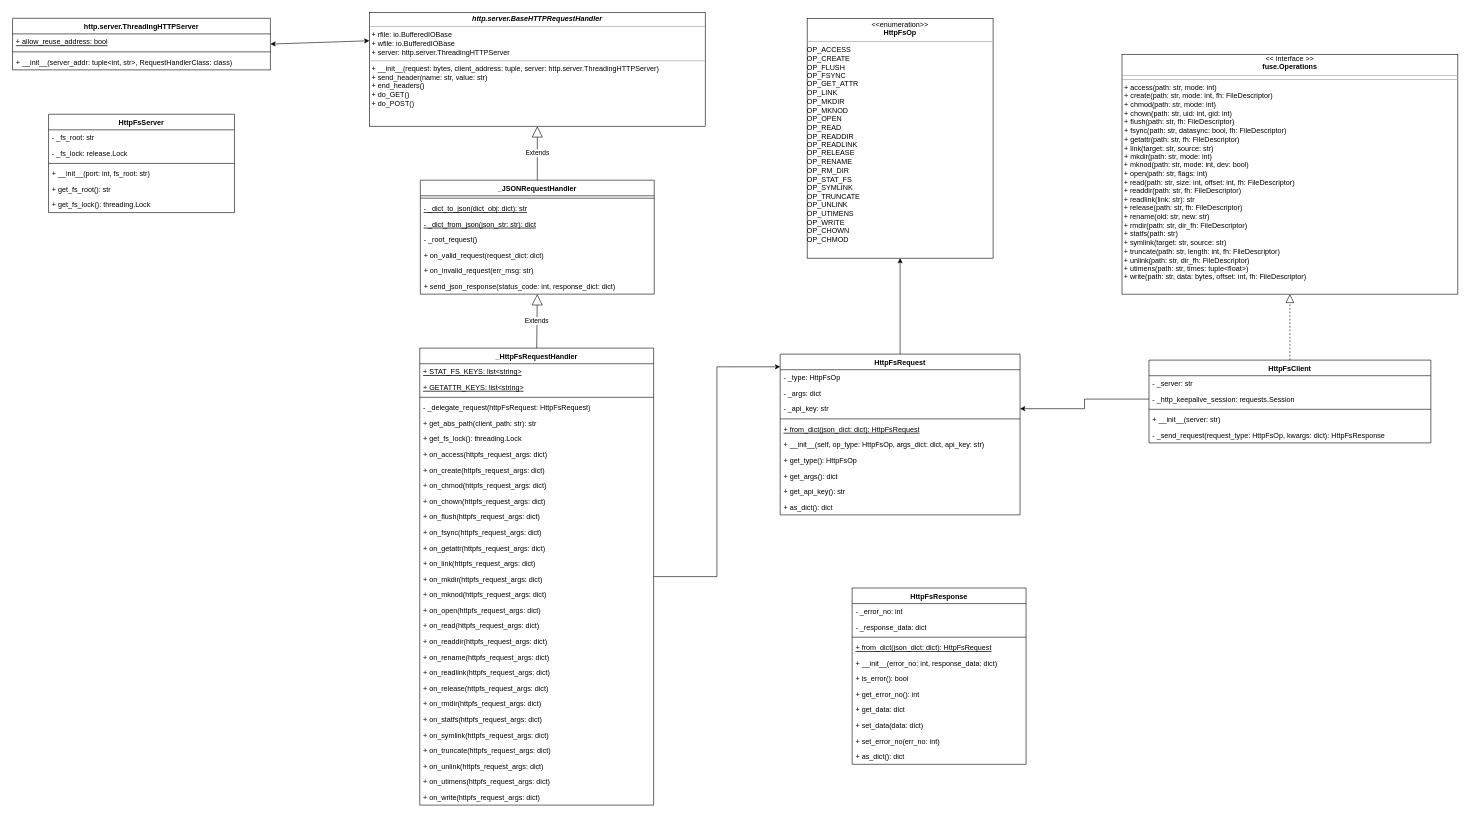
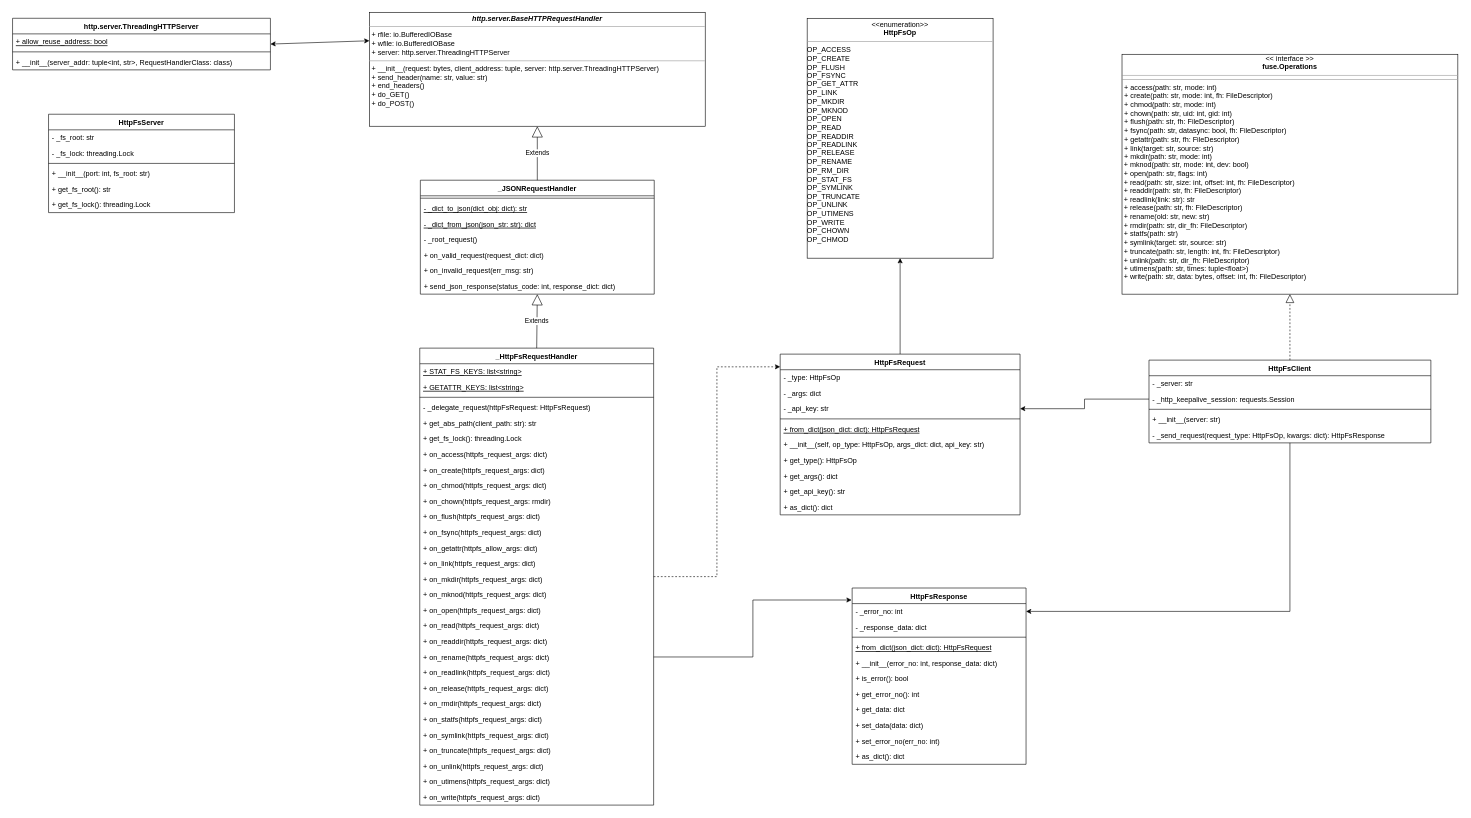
(94, 154) -> (98, 154)
(717, 473) -> (717, 473)
(494, 502) -> (496, 502)
(498, 548) -> (492, 548)
none -> (1162, 612)
none -> (753, 657)
